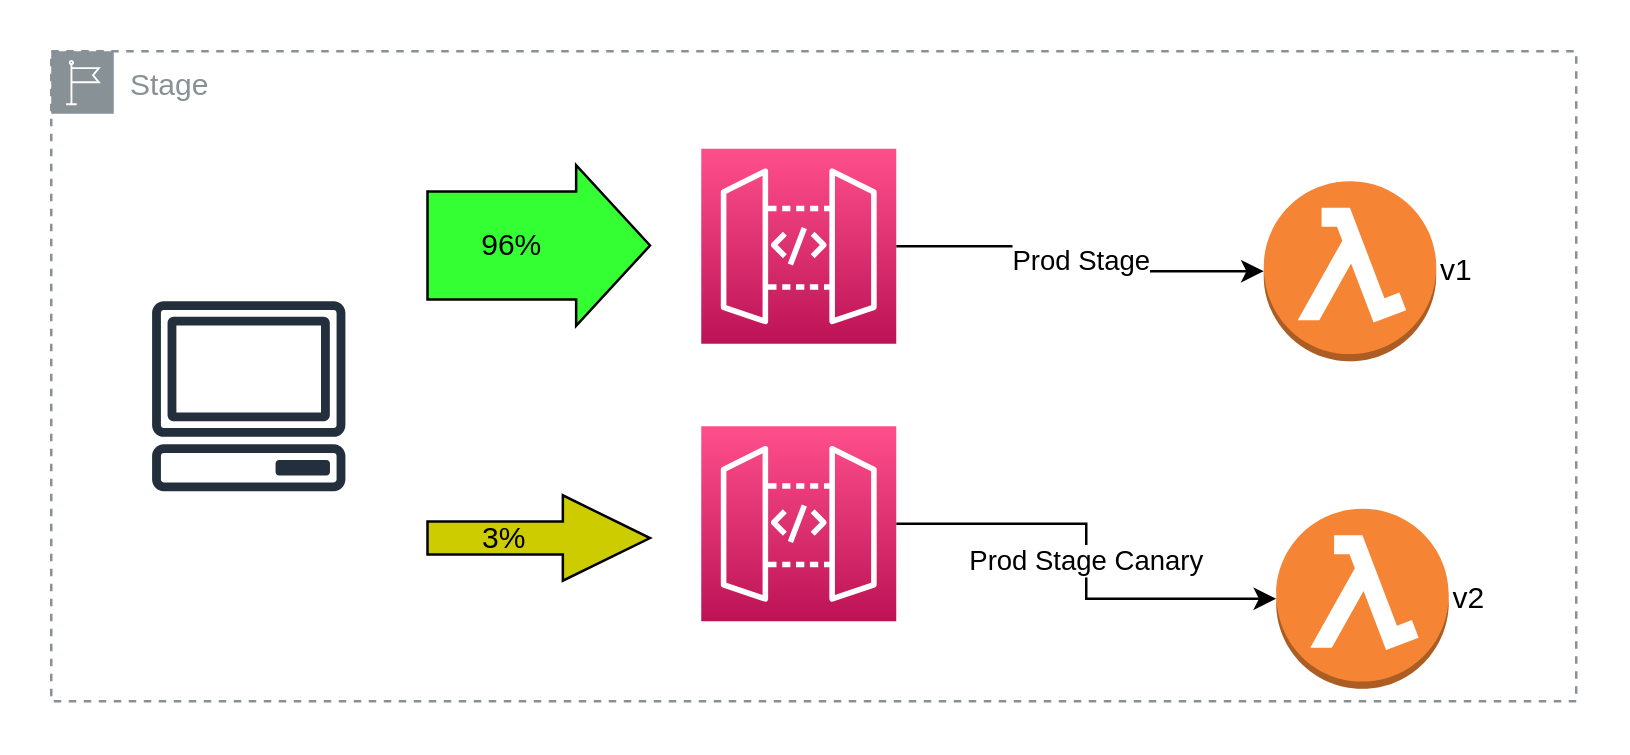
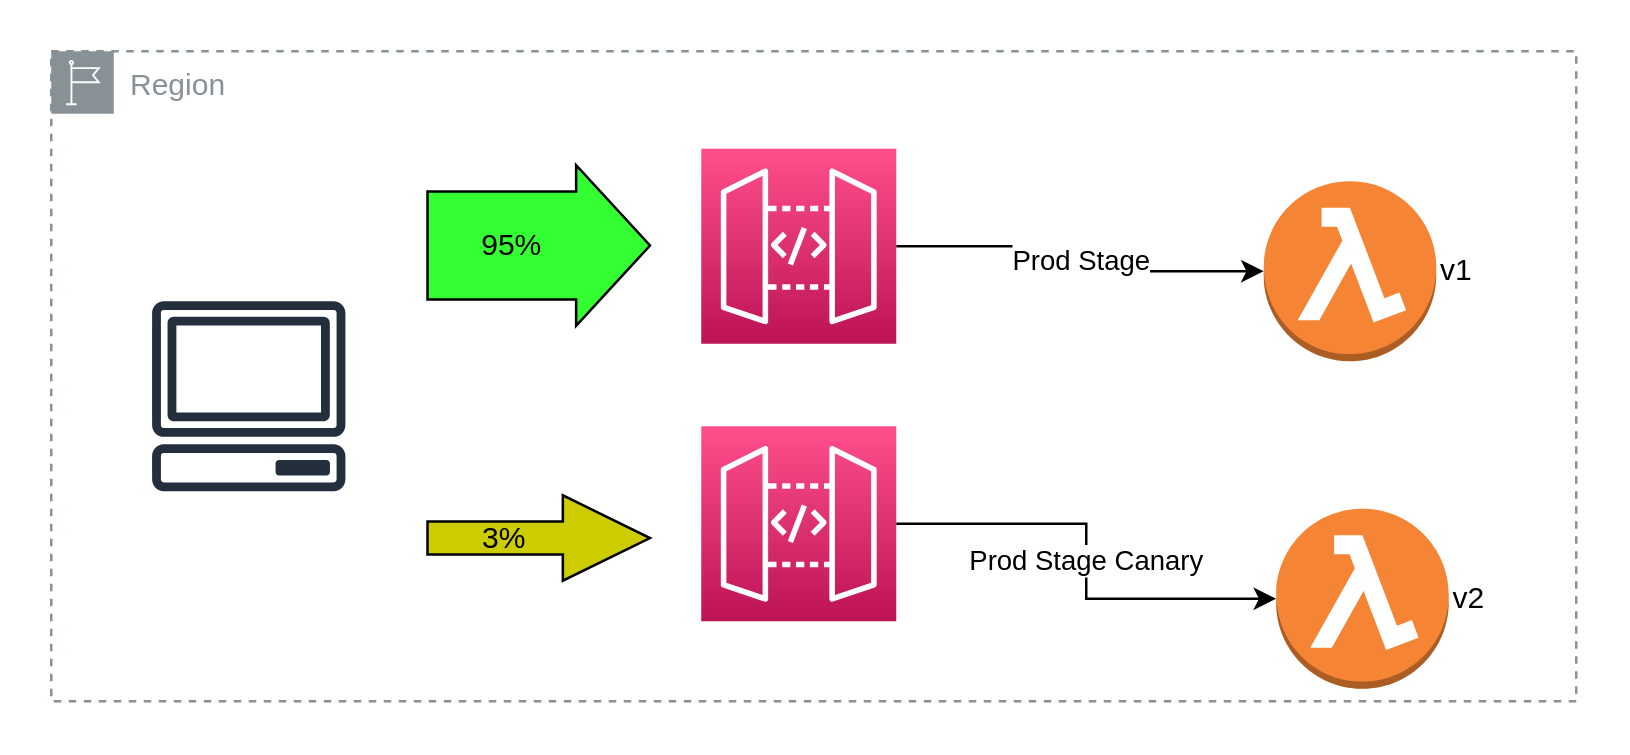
(173, 87) -> (178, 87)
(513, 246) -> (513, 246)
